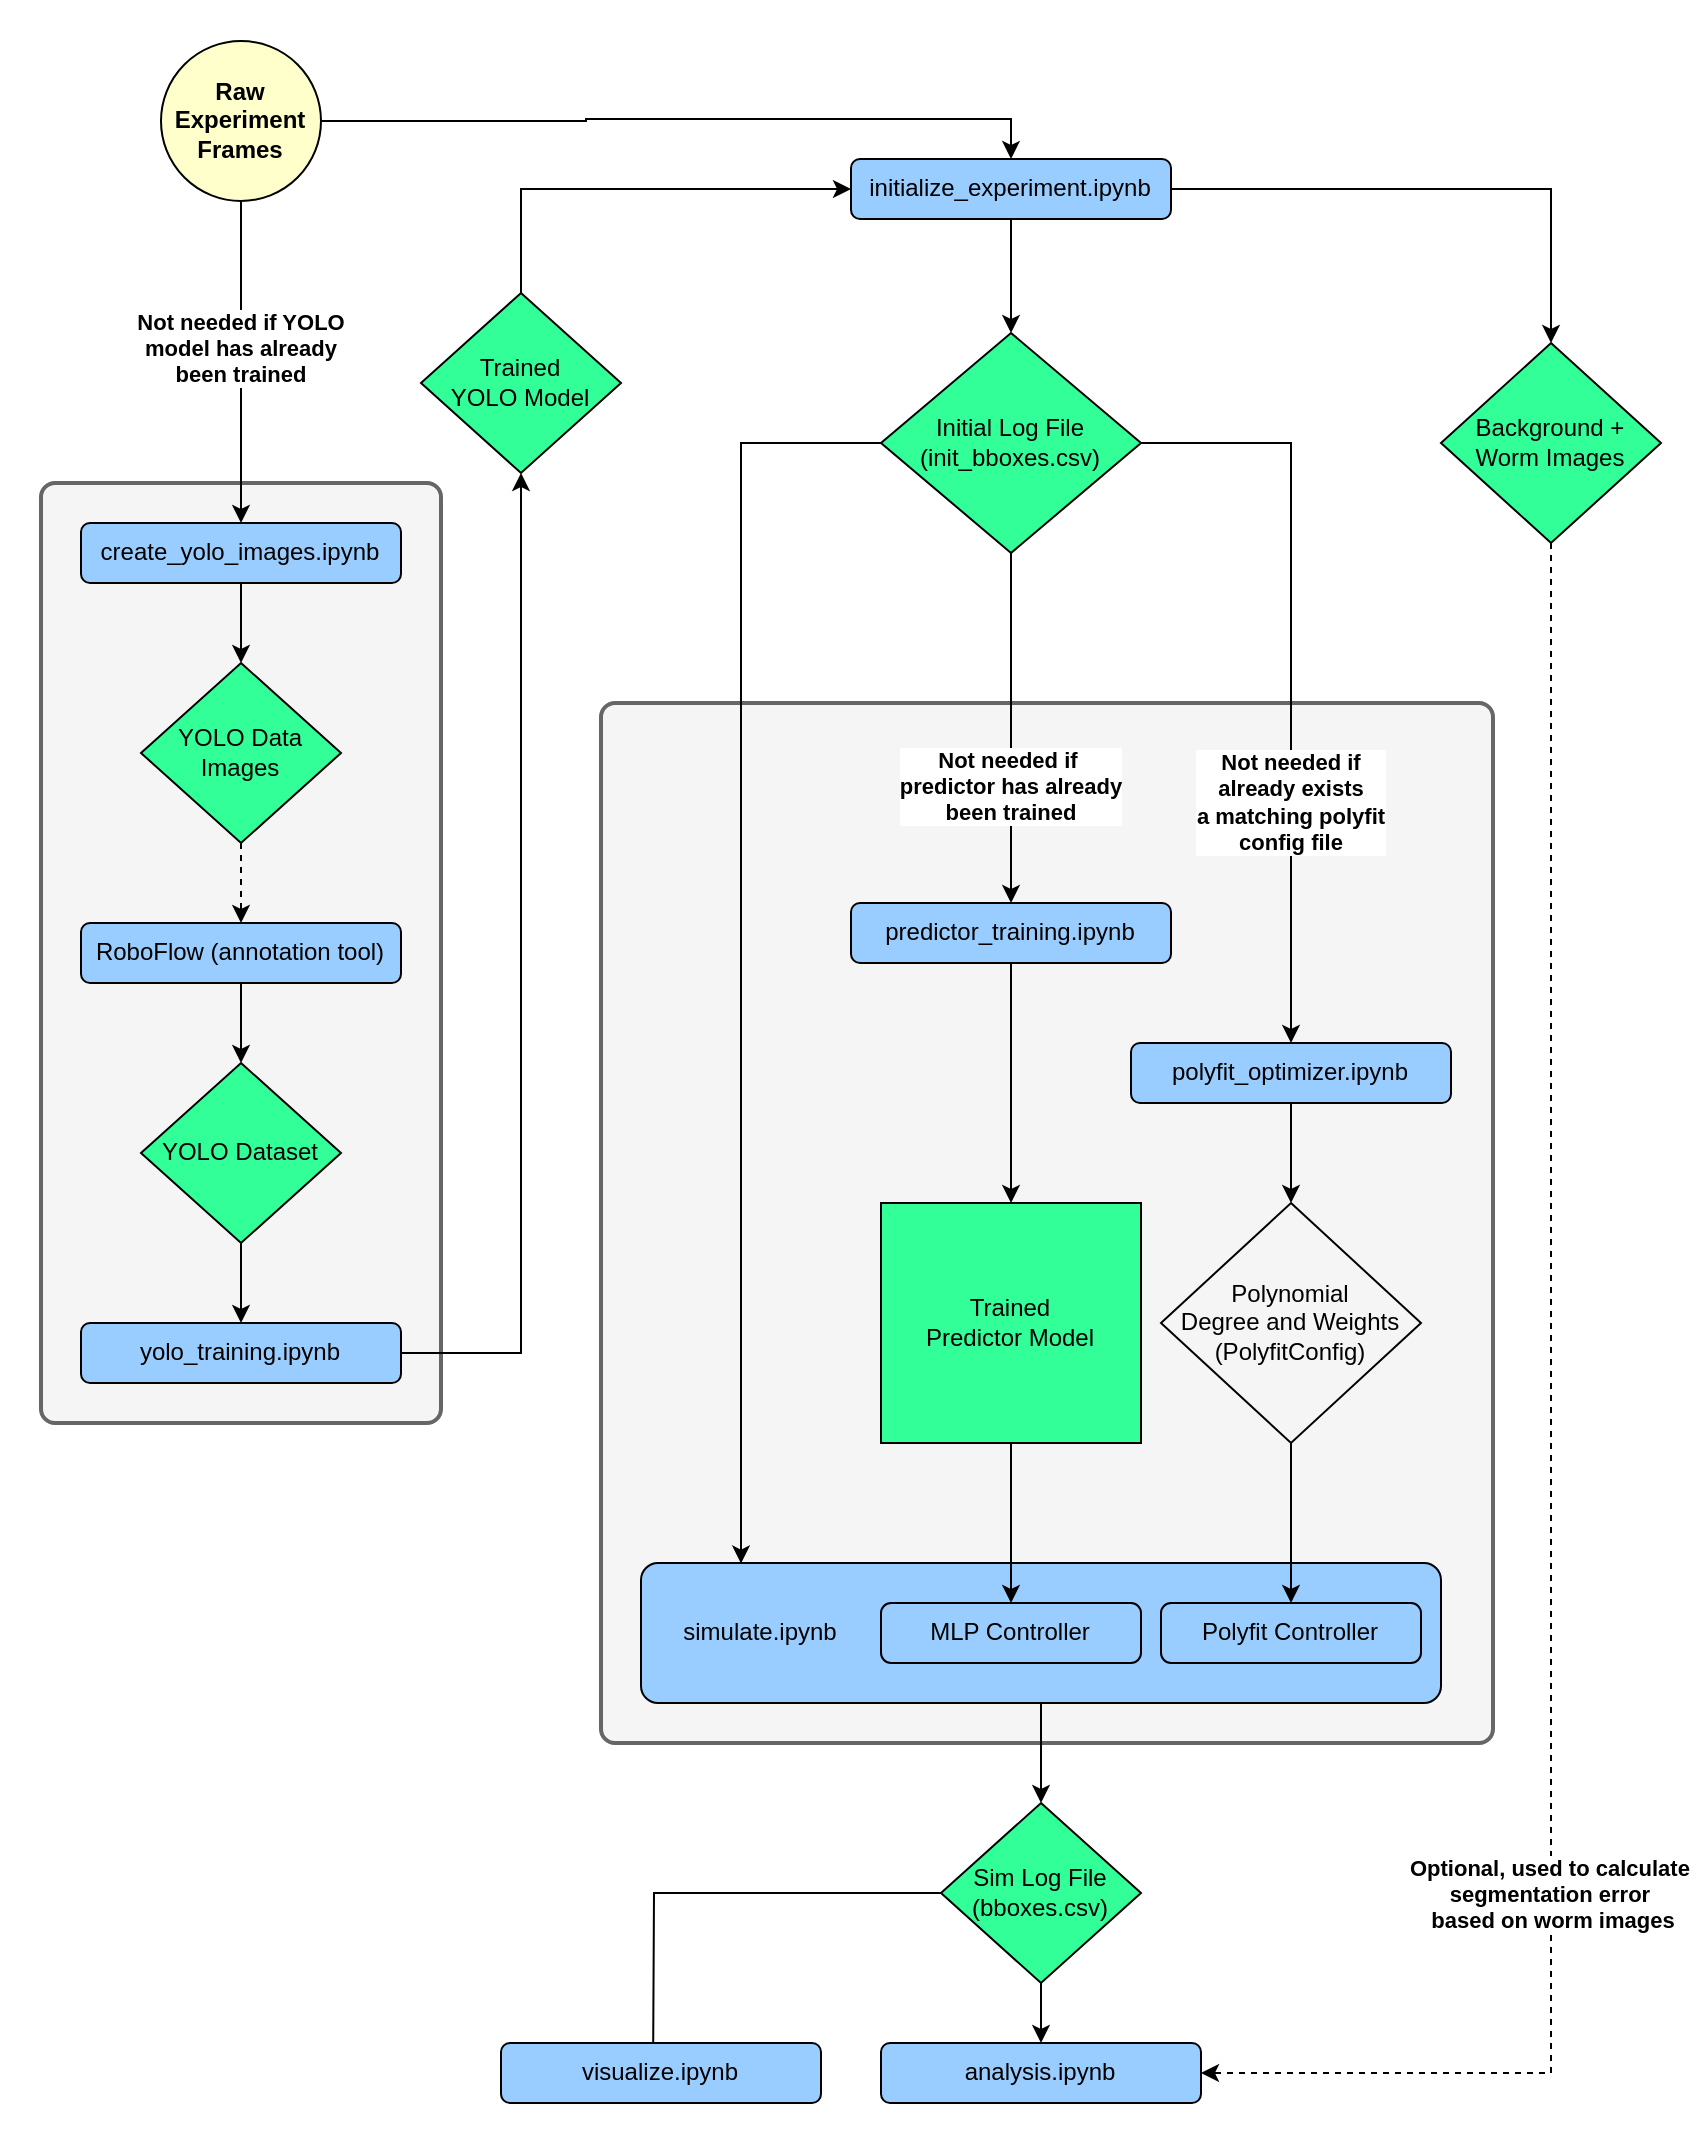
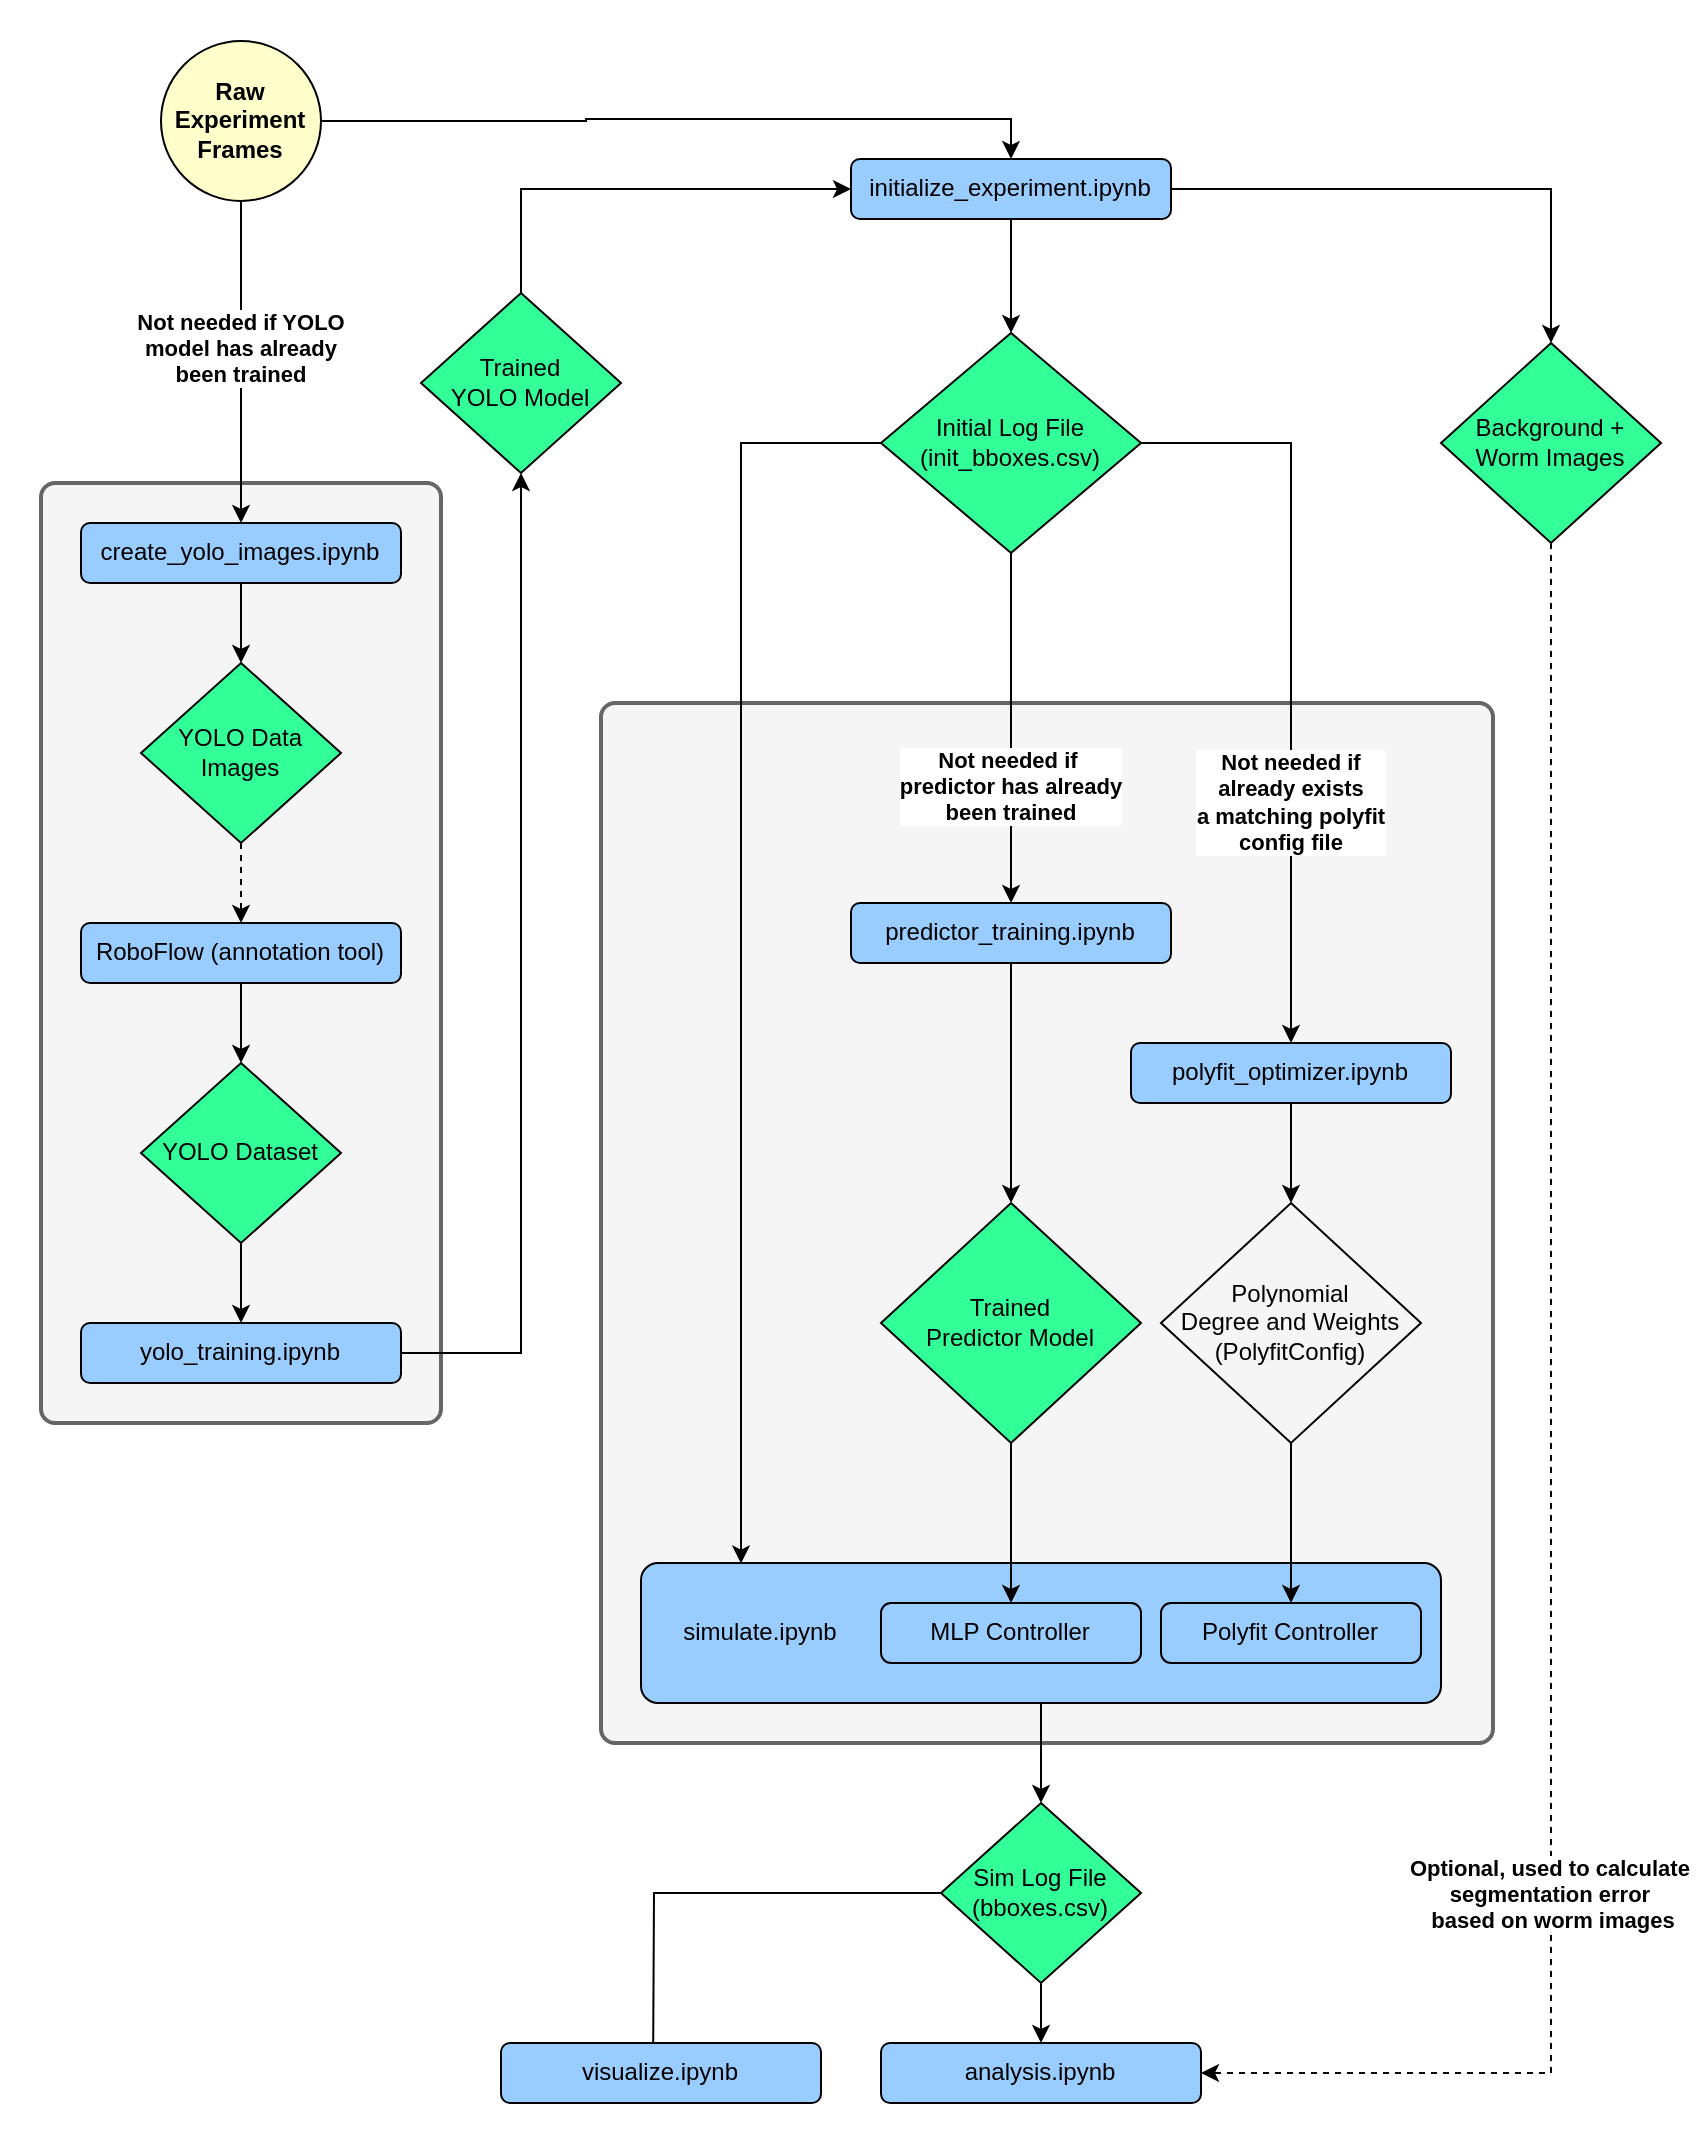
(1011, 1323) -> (1011, 1323)
